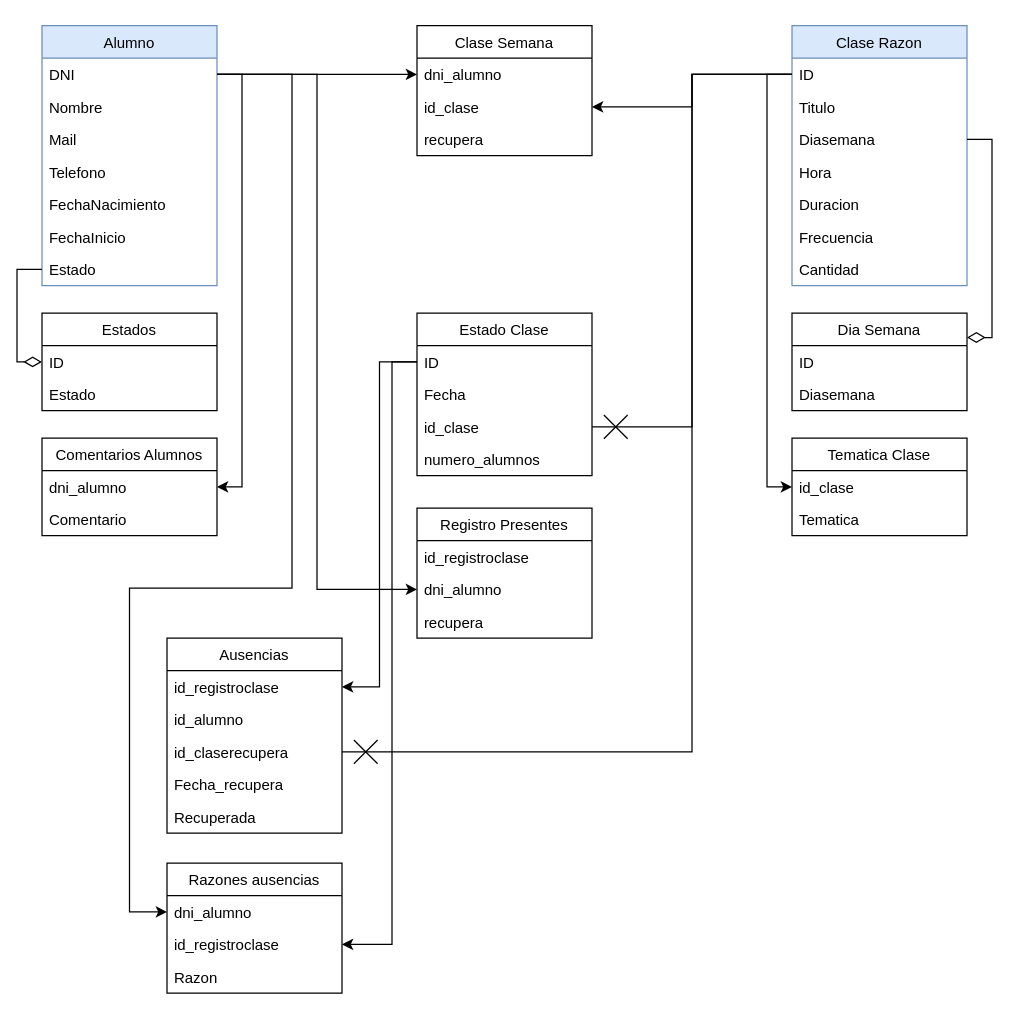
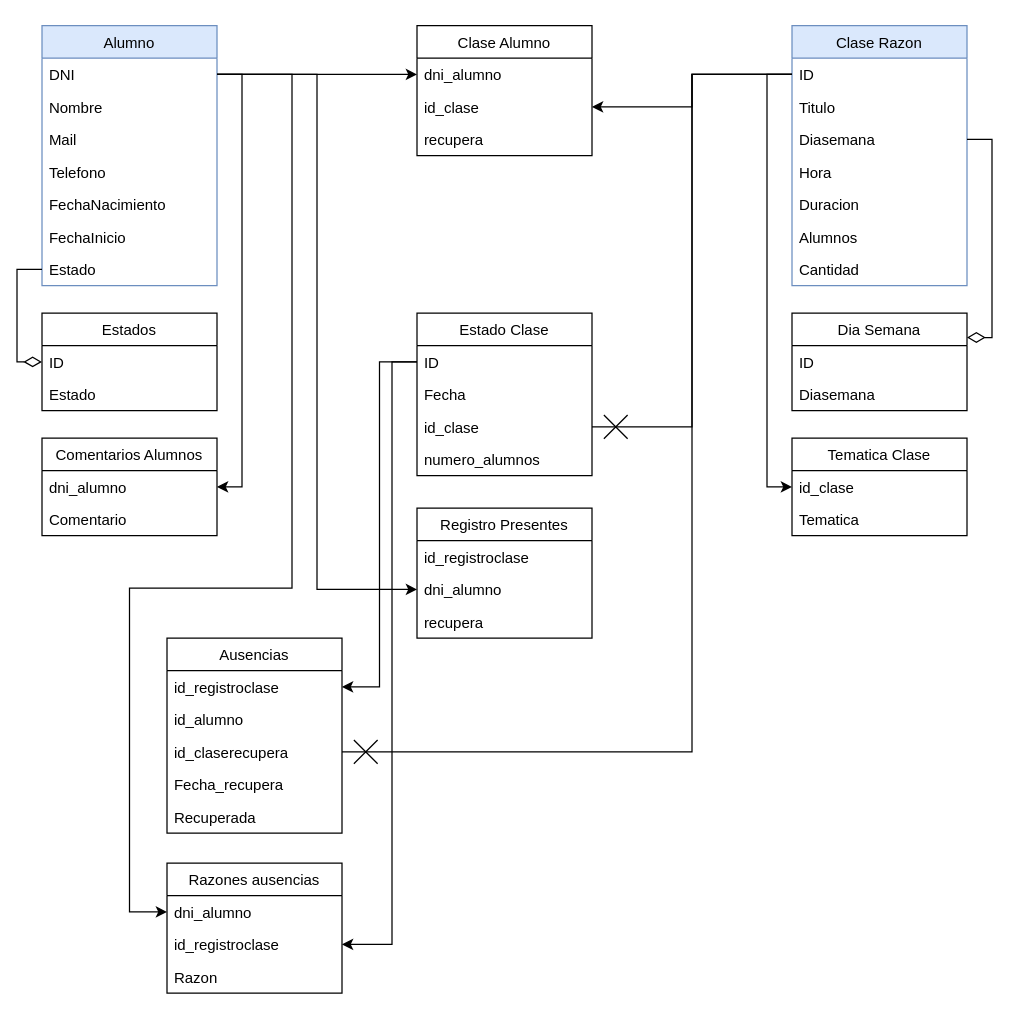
(504, 43) -> (504, 43)
(839, 238) -> (826, 238)
